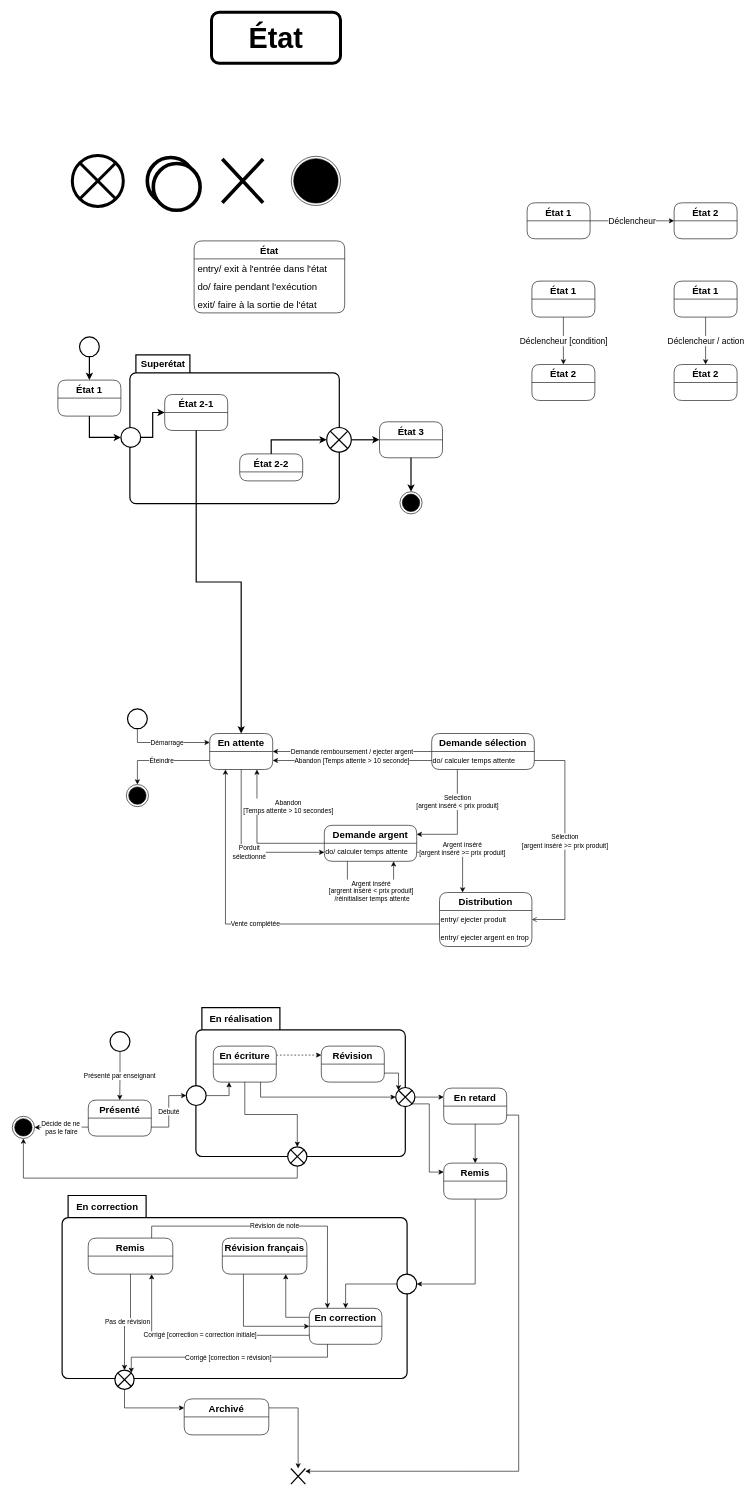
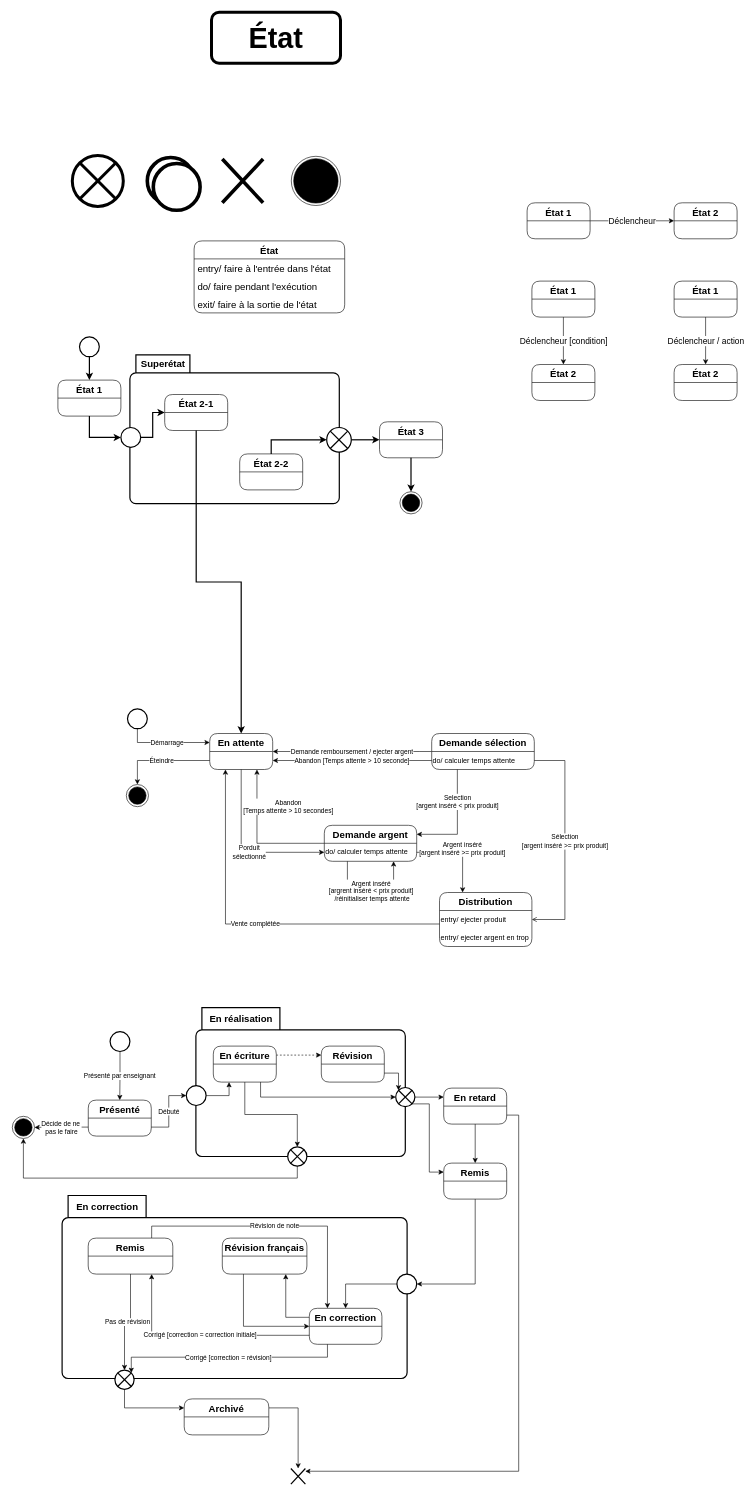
(276, 269) -> (279, 269)
(271, 467) -> (271, 472)
